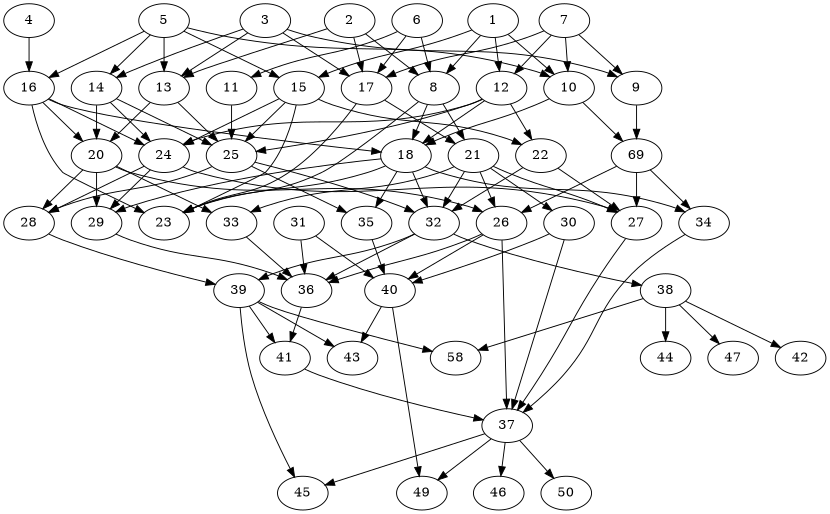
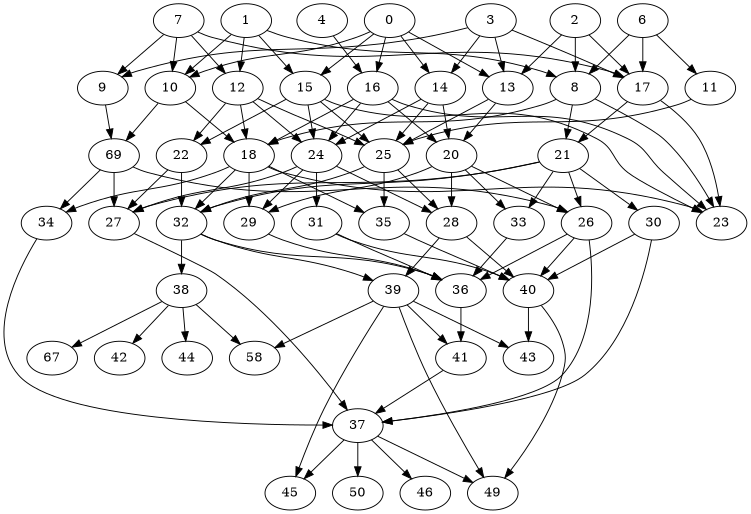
(164, 21) -> (390, 21)
none -> (317, 185)
none -> (485, 253)
(733, 358) -> (52, 358)
none -> (435, 390)
